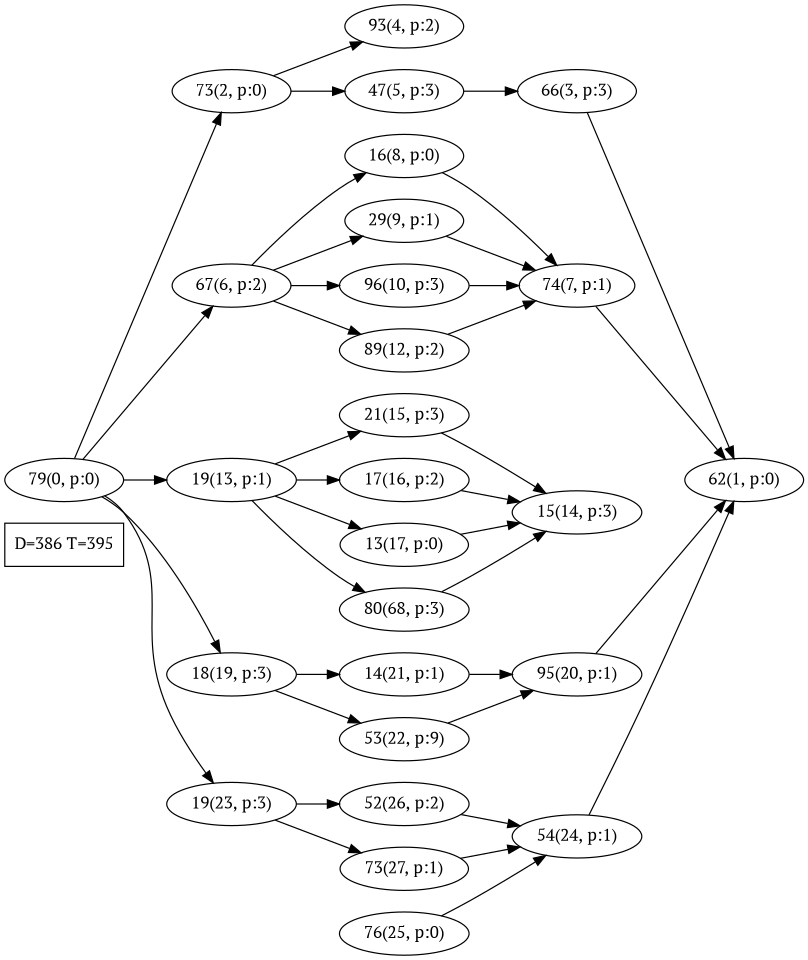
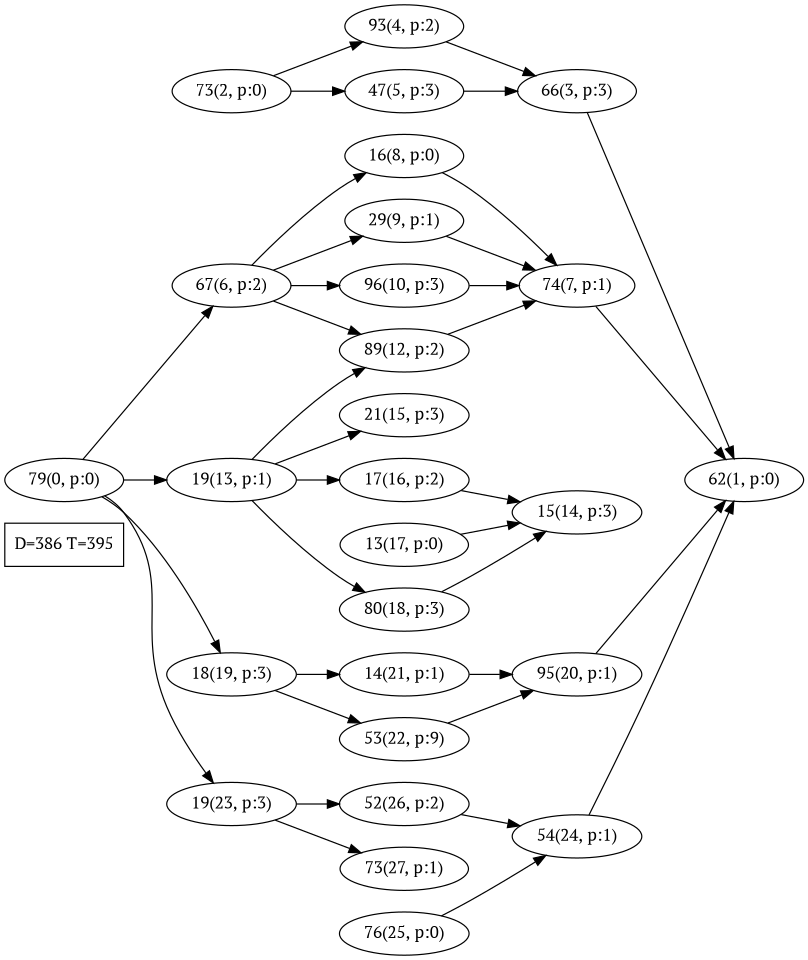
none -> (485, 57)
(145, 291) -> none
(489, 459) -> none
(312, 510) -> (301, 413)
(404, 610) -> (404, 610)
(484, 854) -> none
